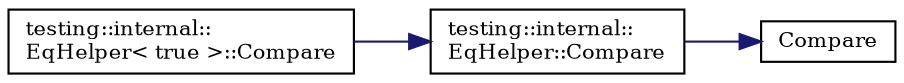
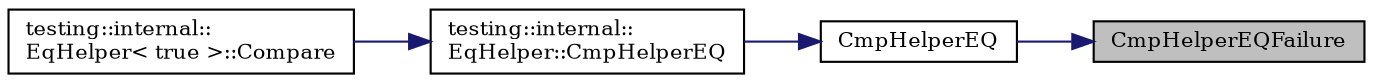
(558, 42) -> (587, 42)
(828, 42) -> (919, 42)
none -> (1229, 42)
